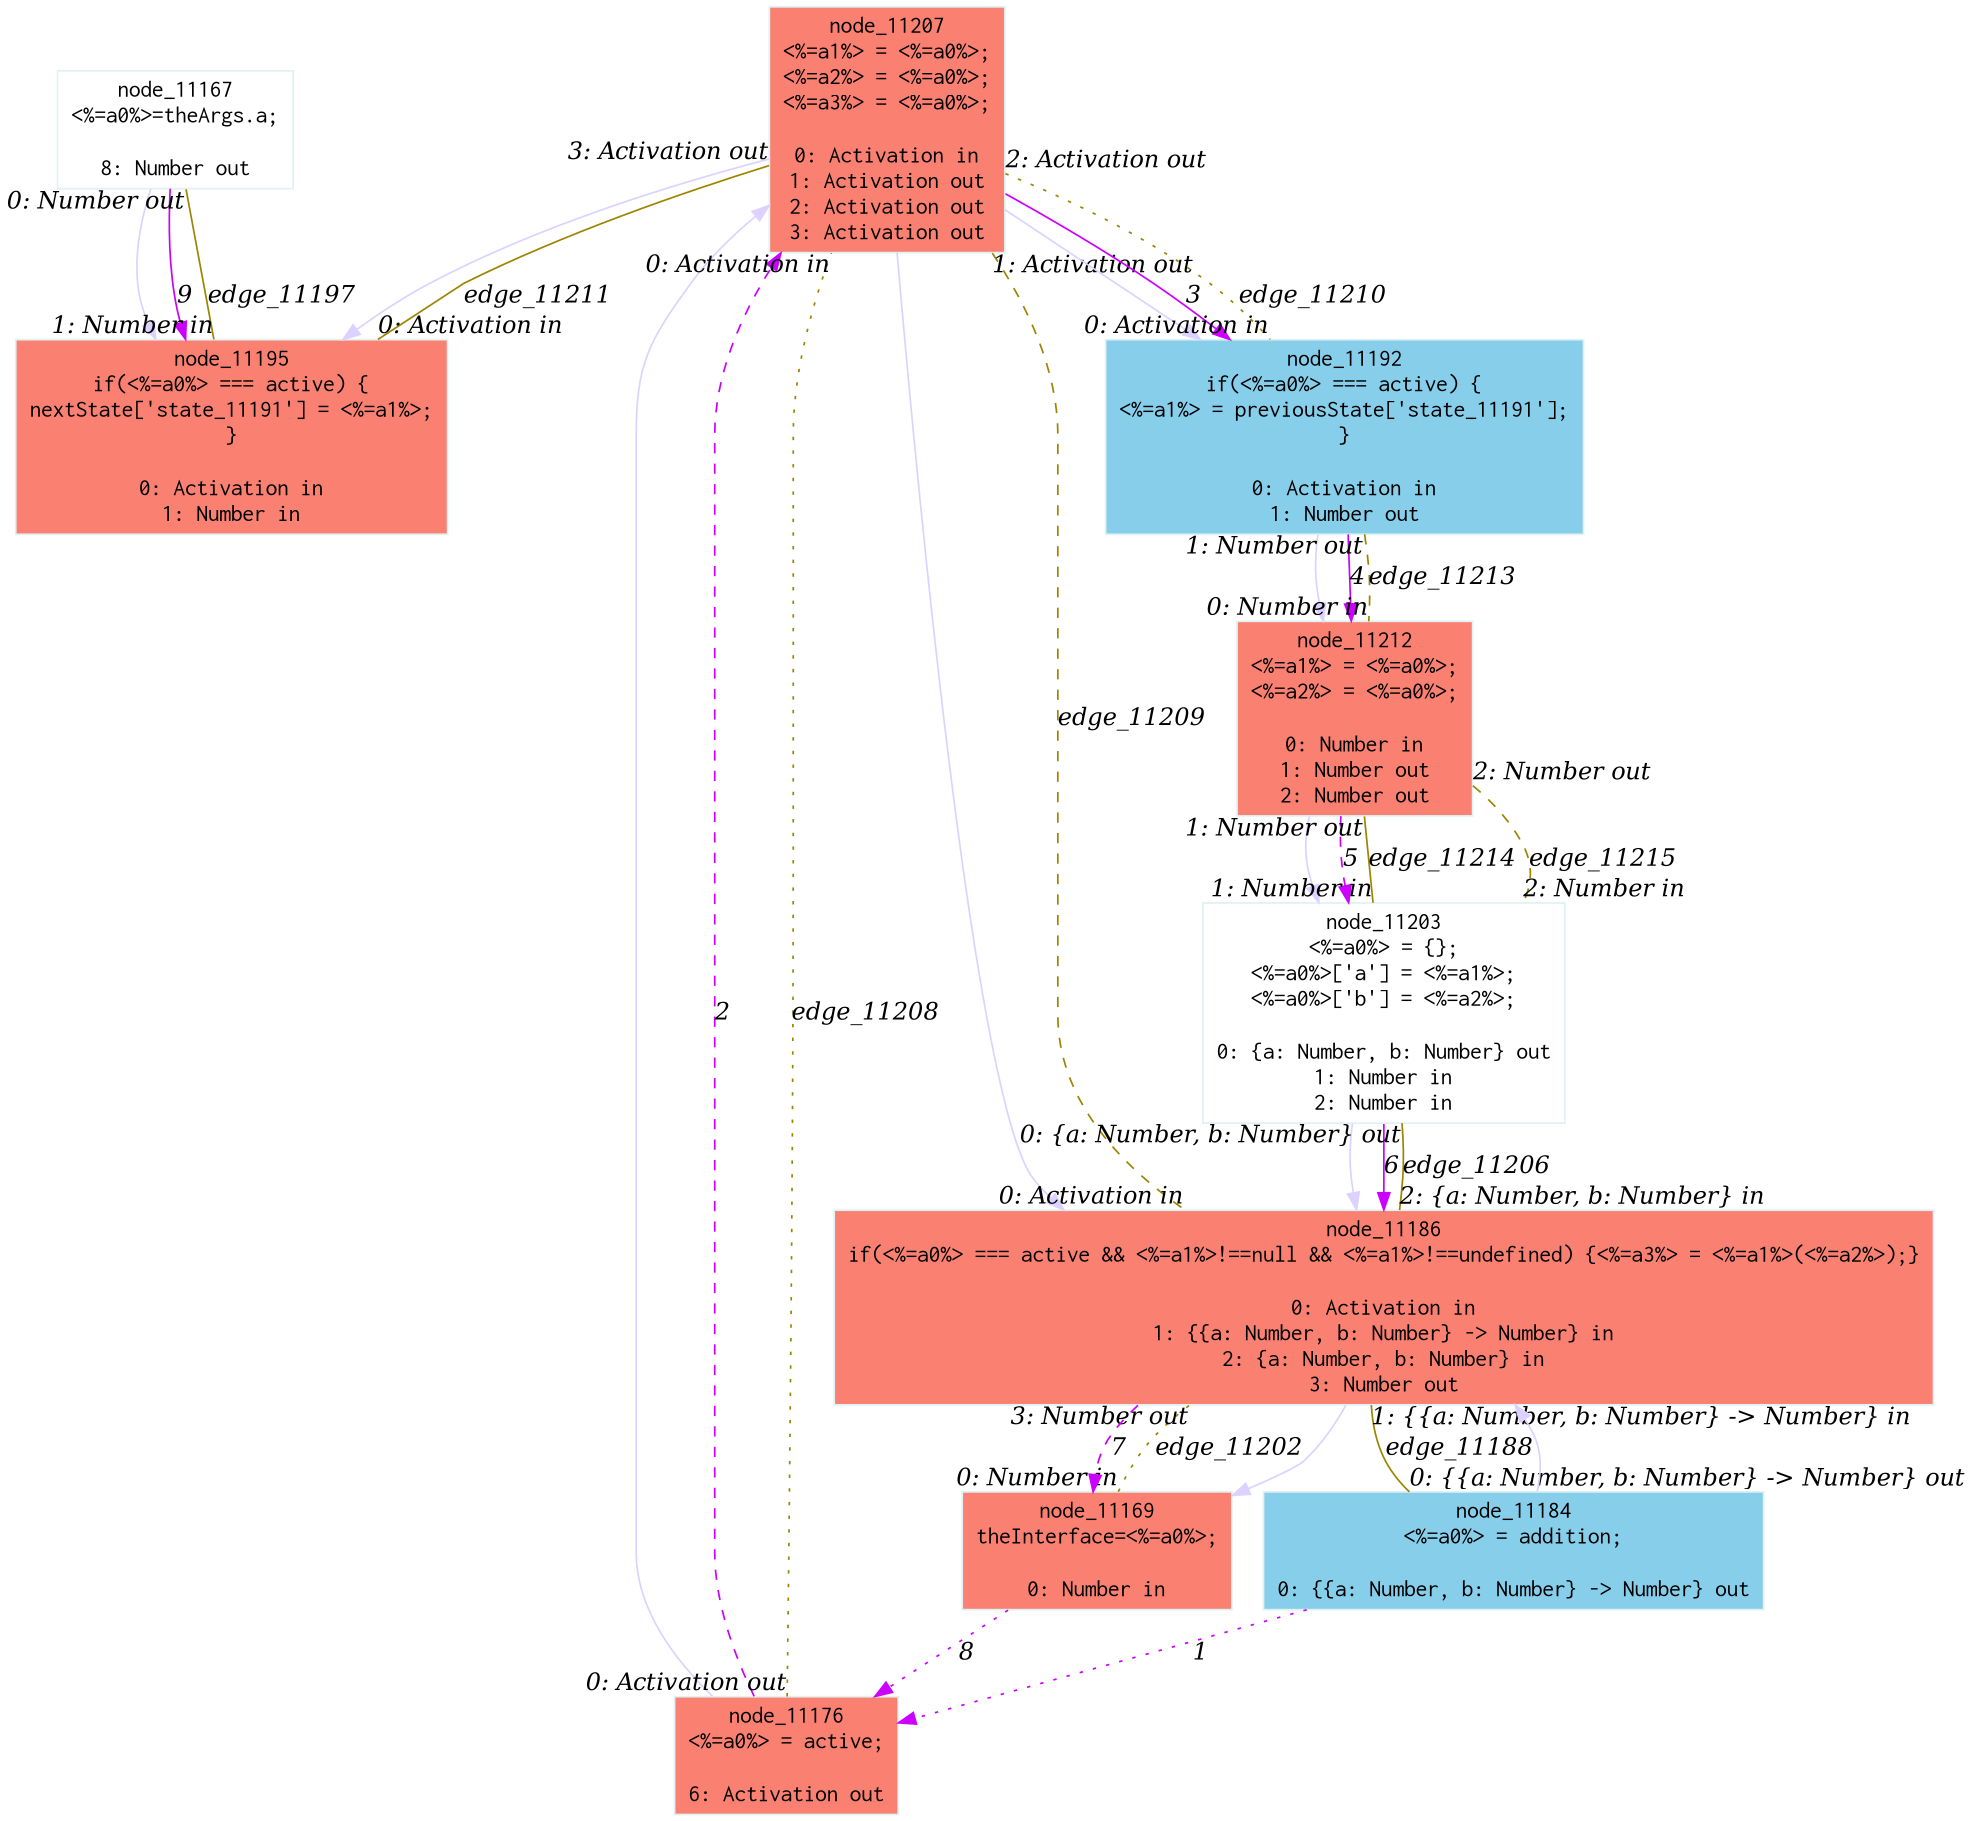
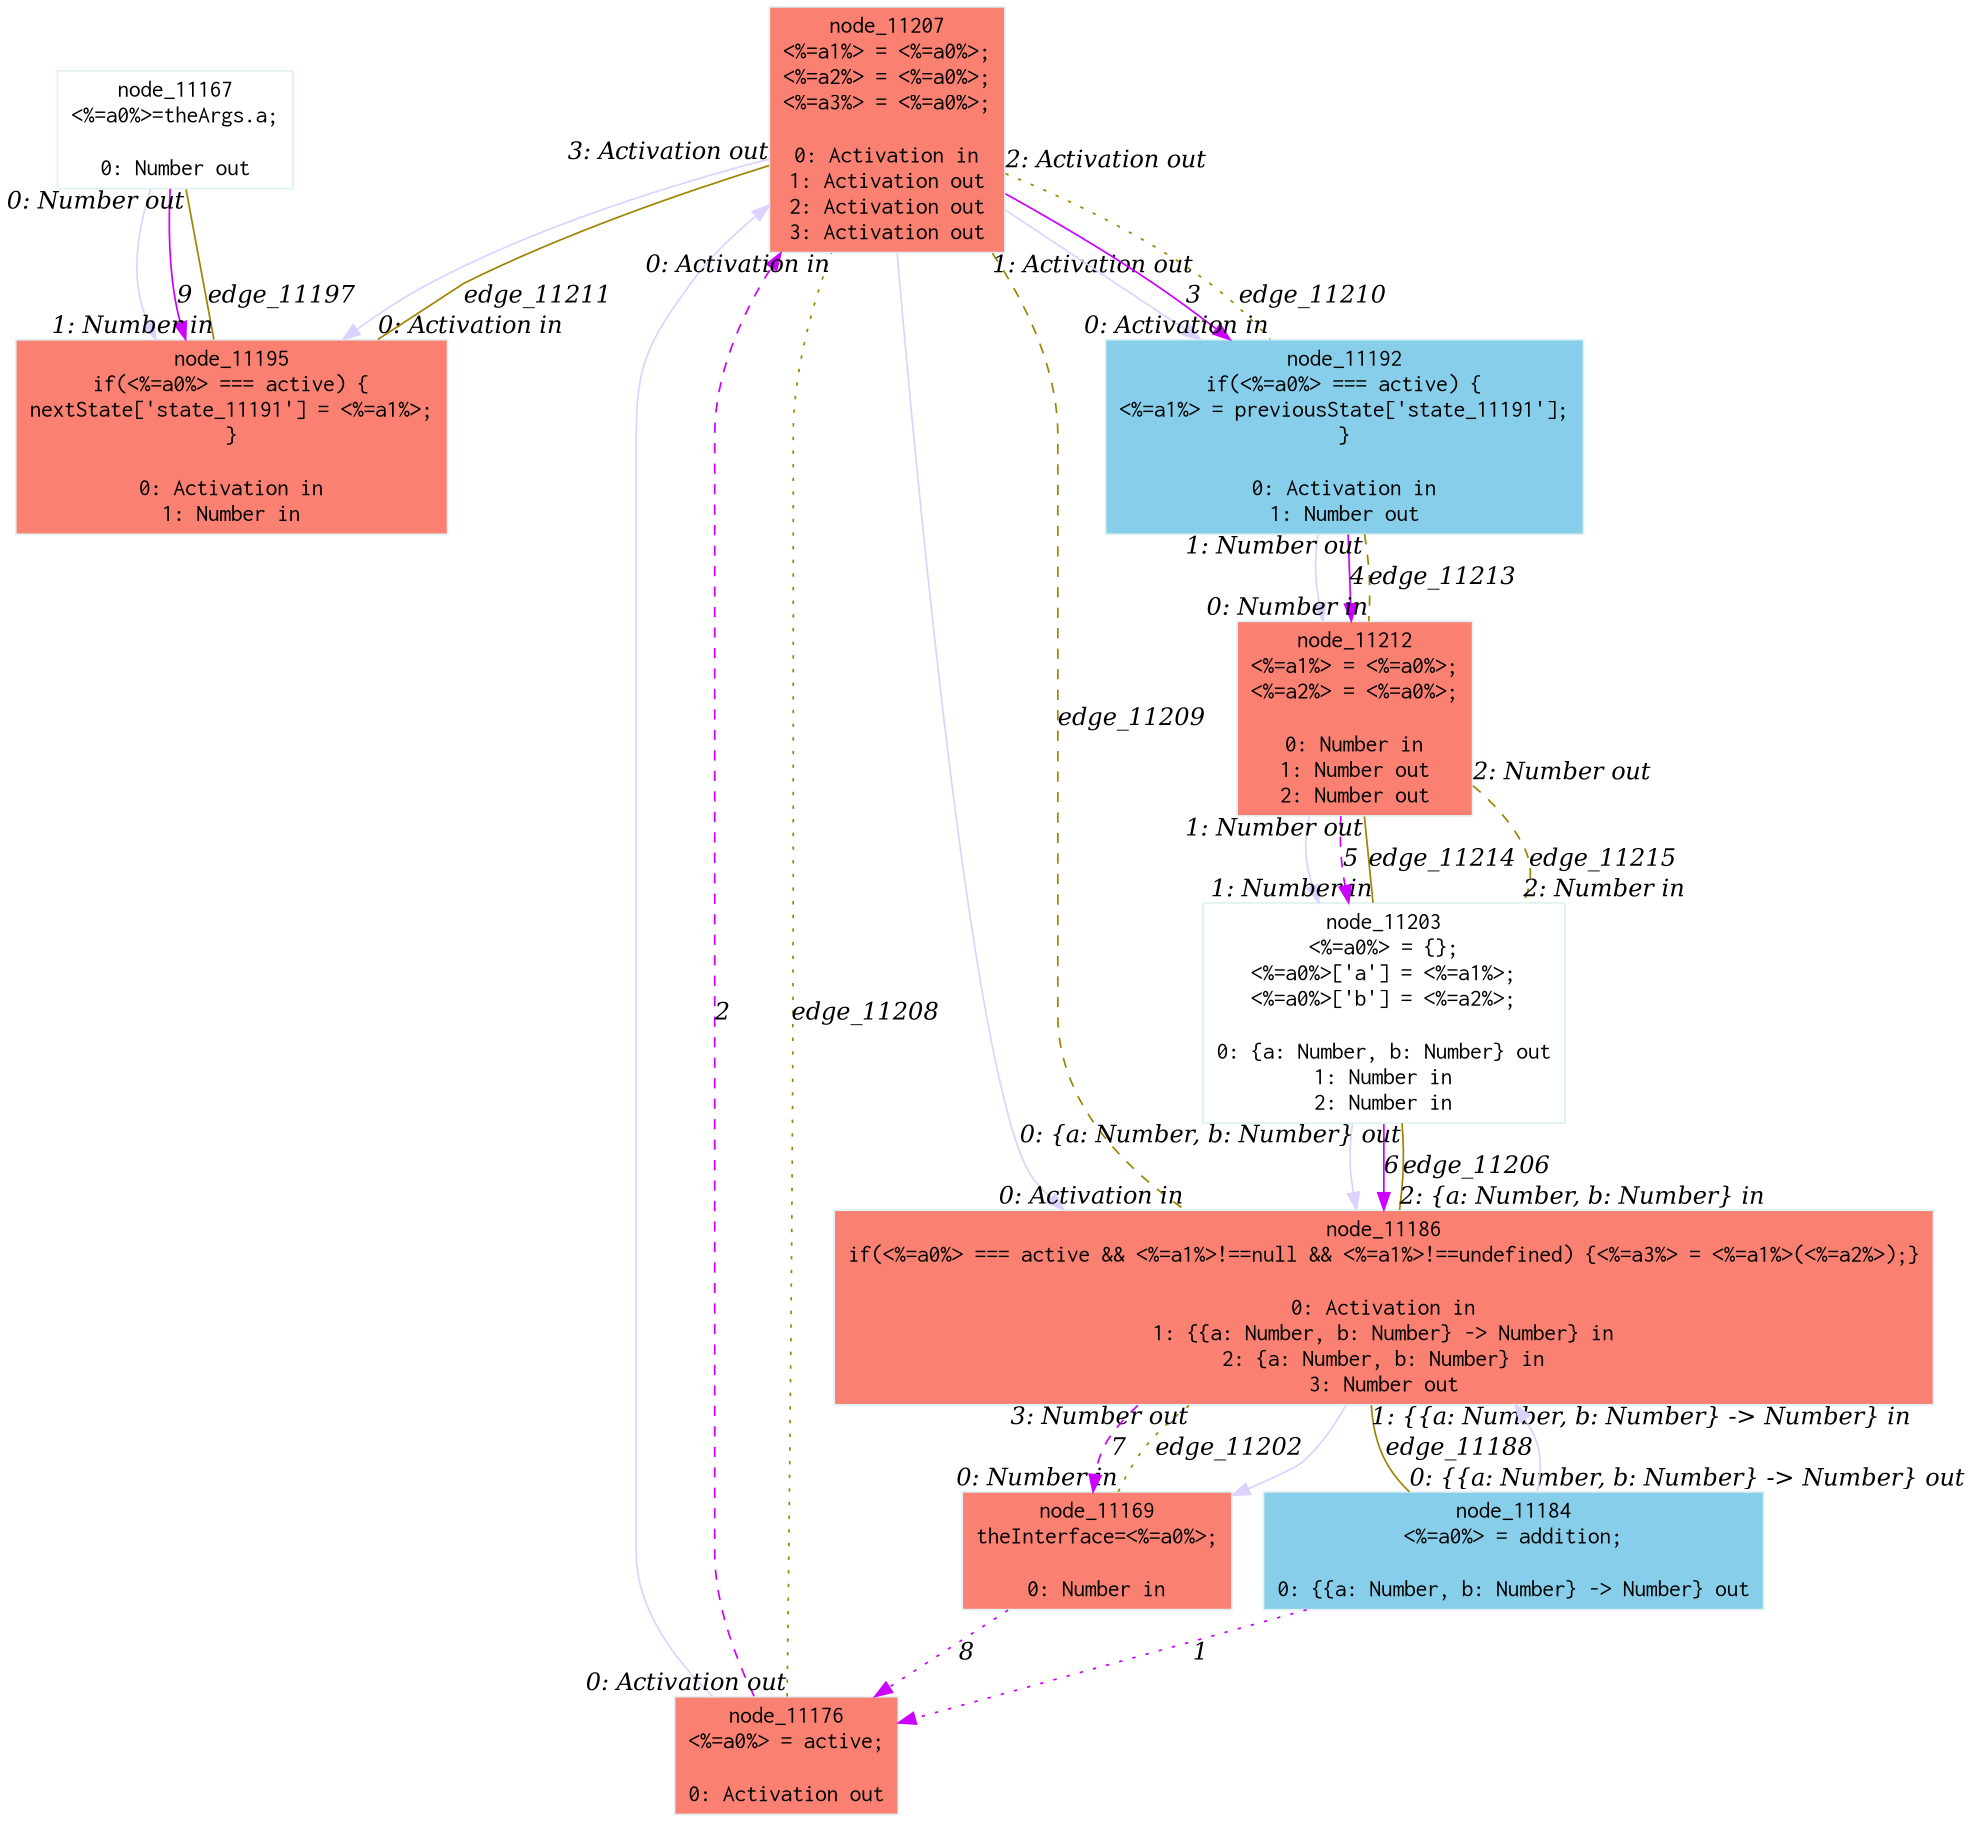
(175, 130) -> (175, 130)
(786, 1756) -> (786, 1756)
